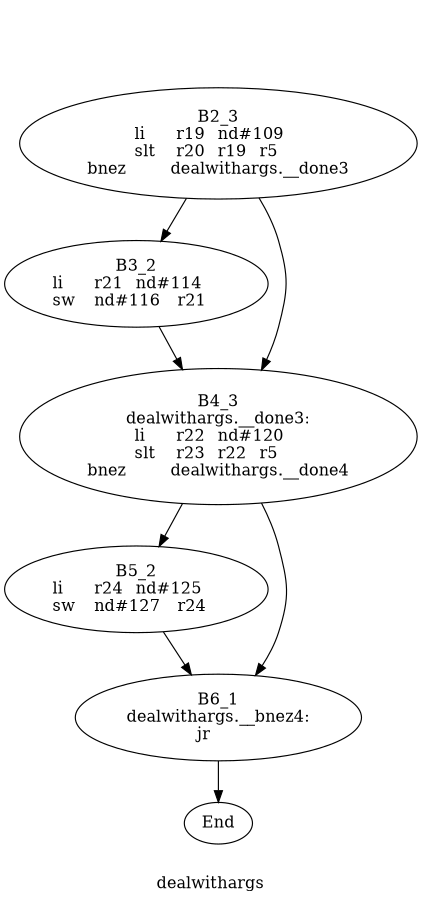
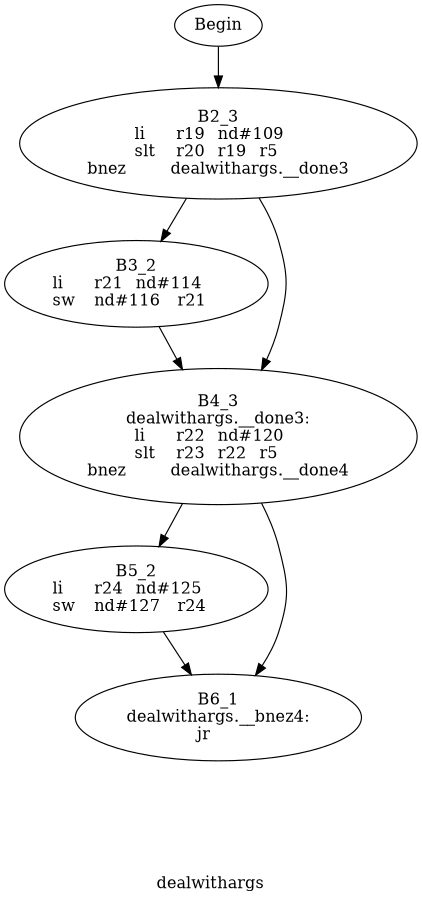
none -> (218, 25)
(218, 823) -> none
